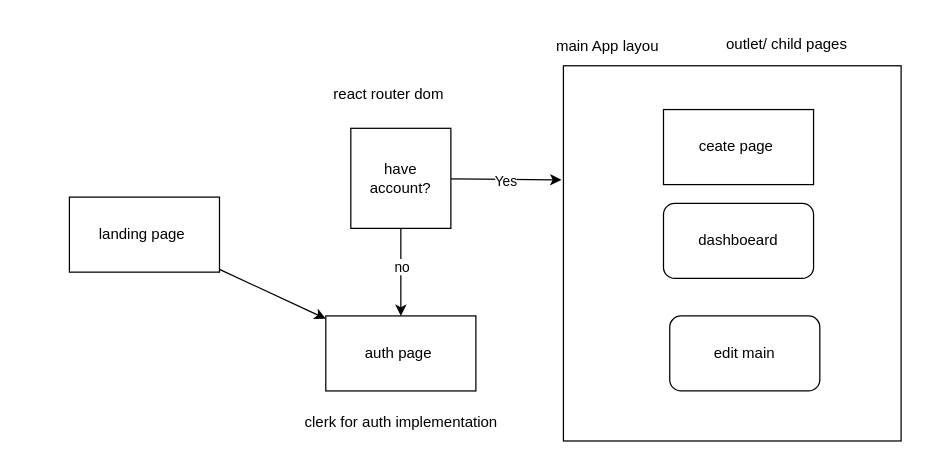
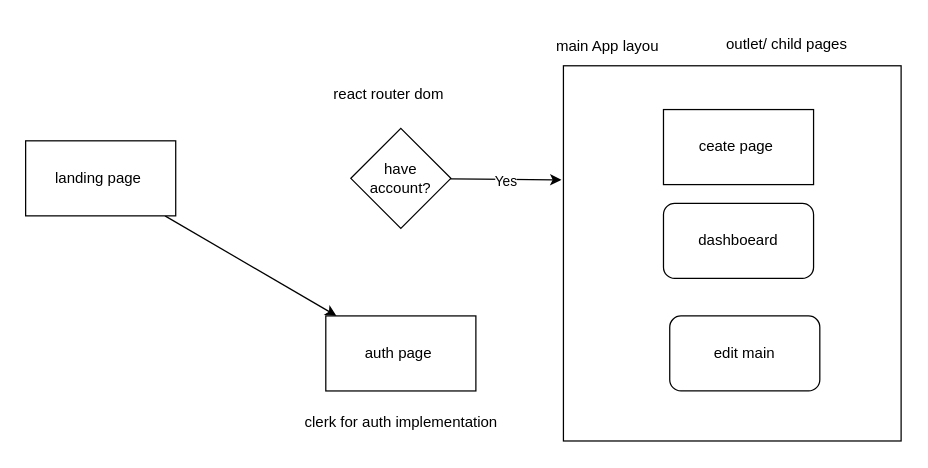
(401, 178) -> (401, 178)
(144, 234) -> (101, 178)
(401, 267) -> none
